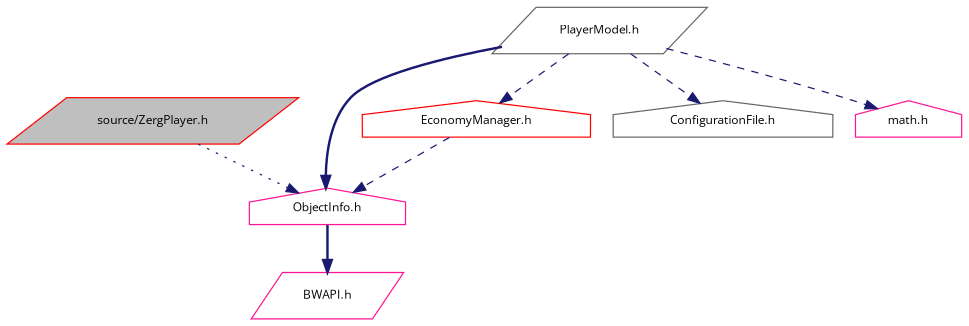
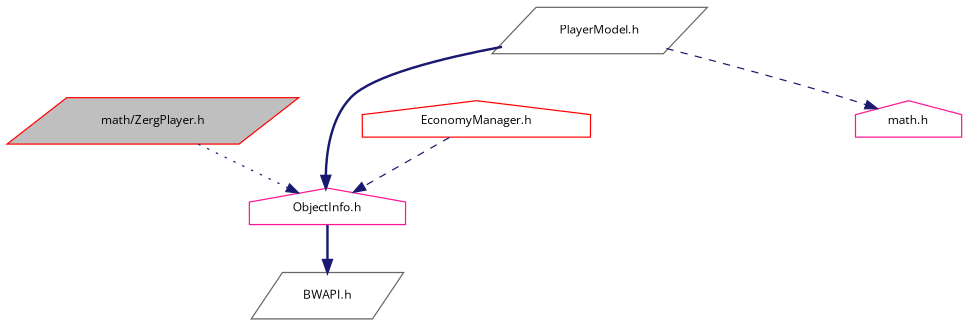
(539, 75) -> none
(153, 121) -> (153, 121)
(723, 121) -> none
(327, 296) -> (327, 296)
